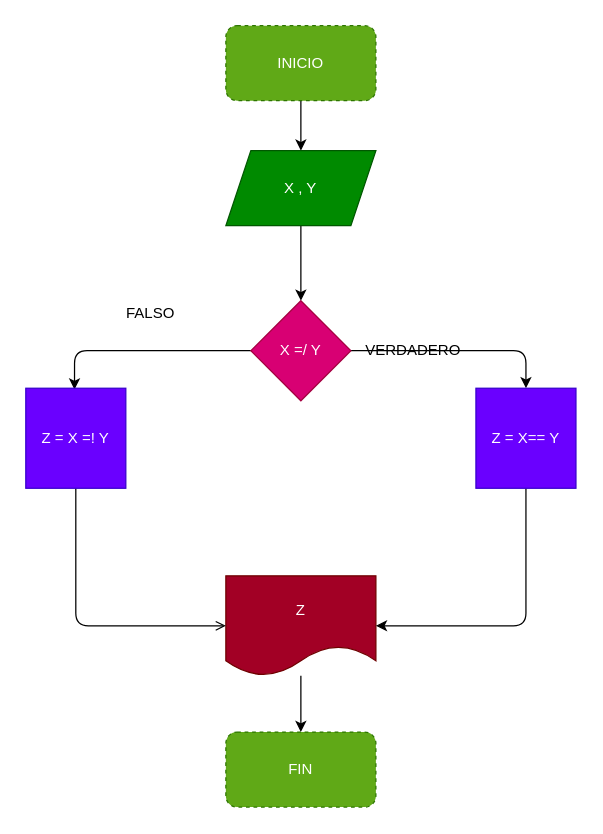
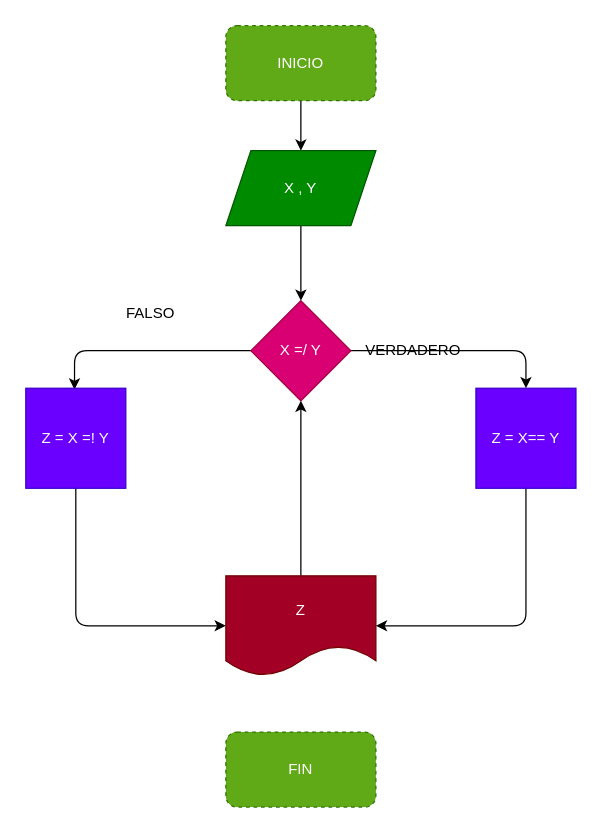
(218, 626) -> (216, 626)
(301, 700) -> (301, 493)
